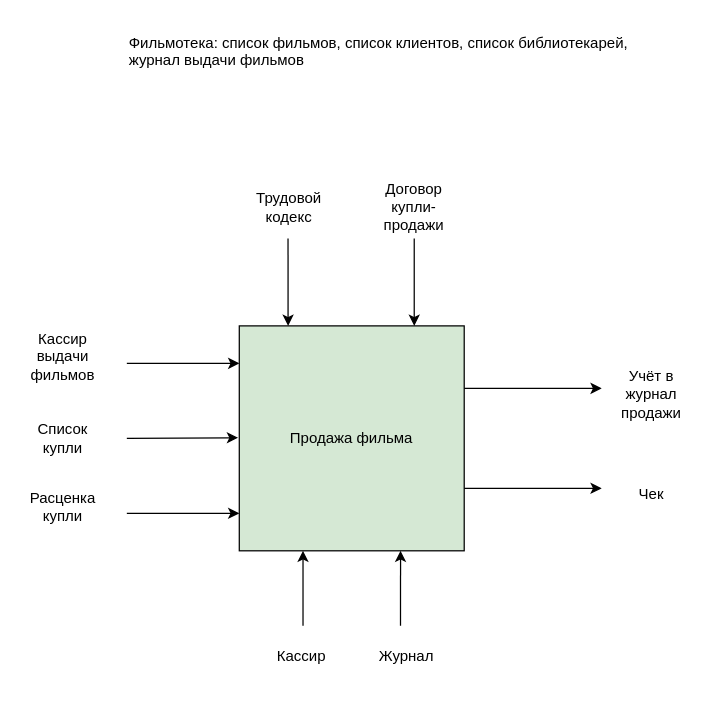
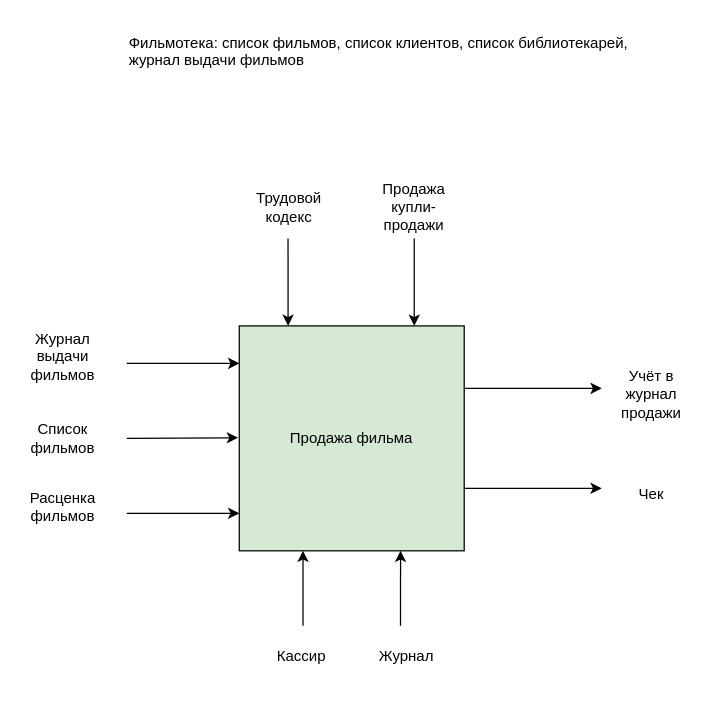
(414, 207) -> (414, 207)
(63, 357) -> (63, 357)
(63, 438) -> (63, 438)
(63, 507) -> (63, 507)
